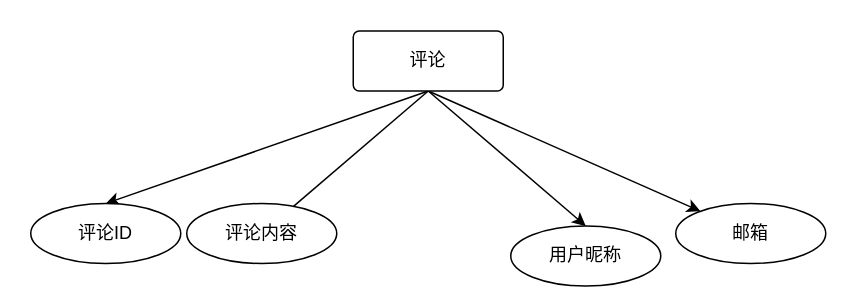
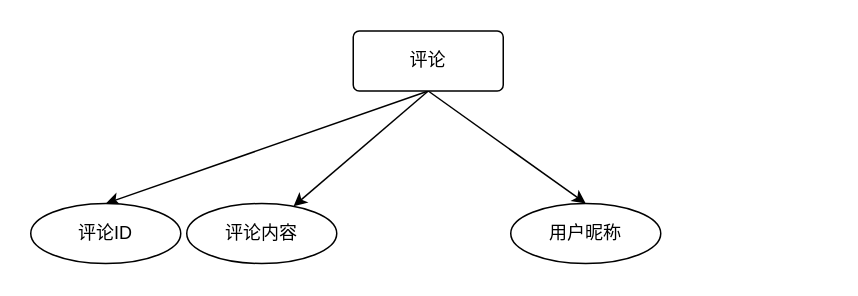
(565, 151) -> none
(299, 202) -> (302, 199)
(751, 233) -> none
(586, 256) -> (586, 233)
